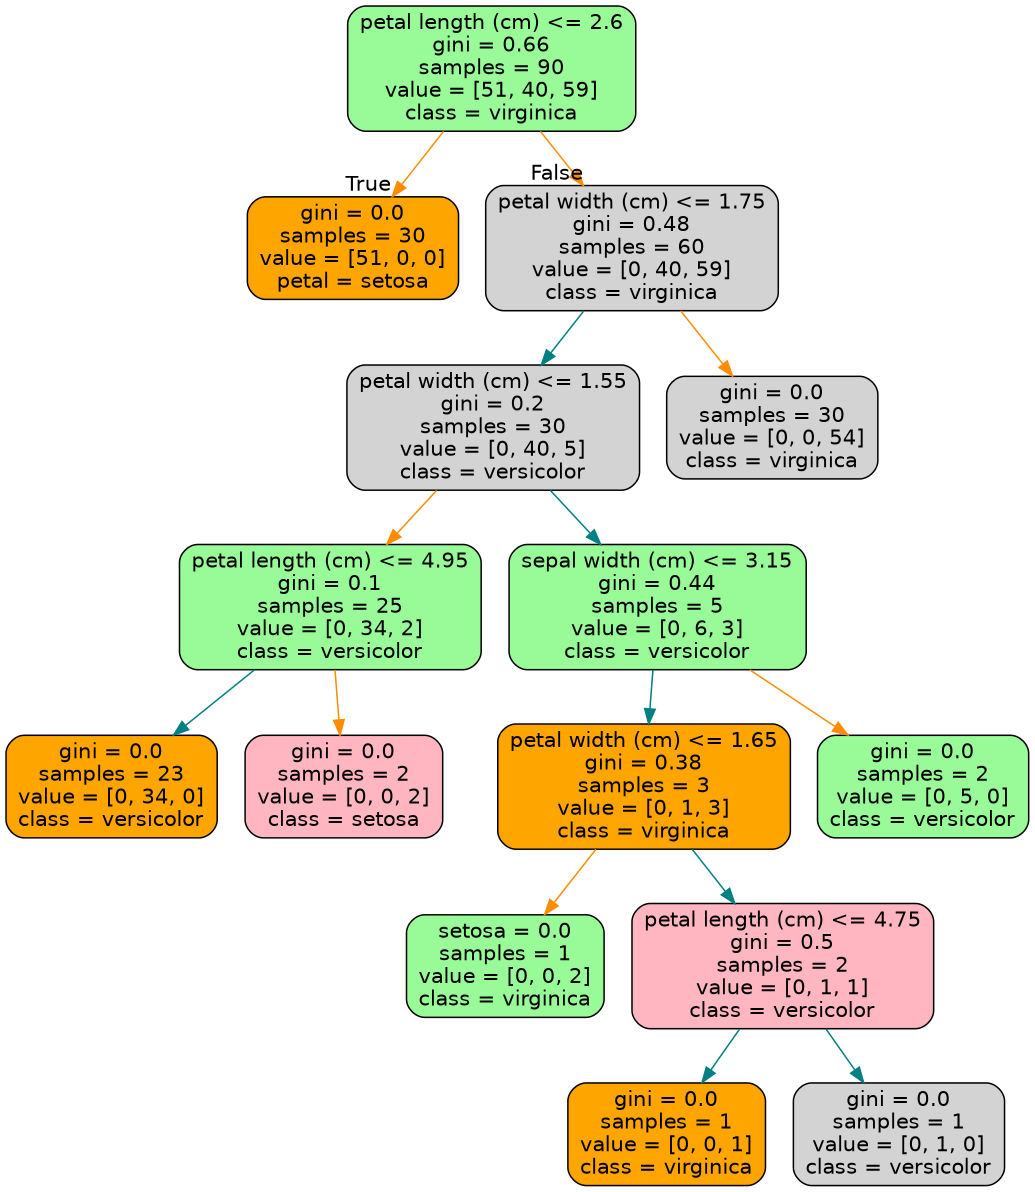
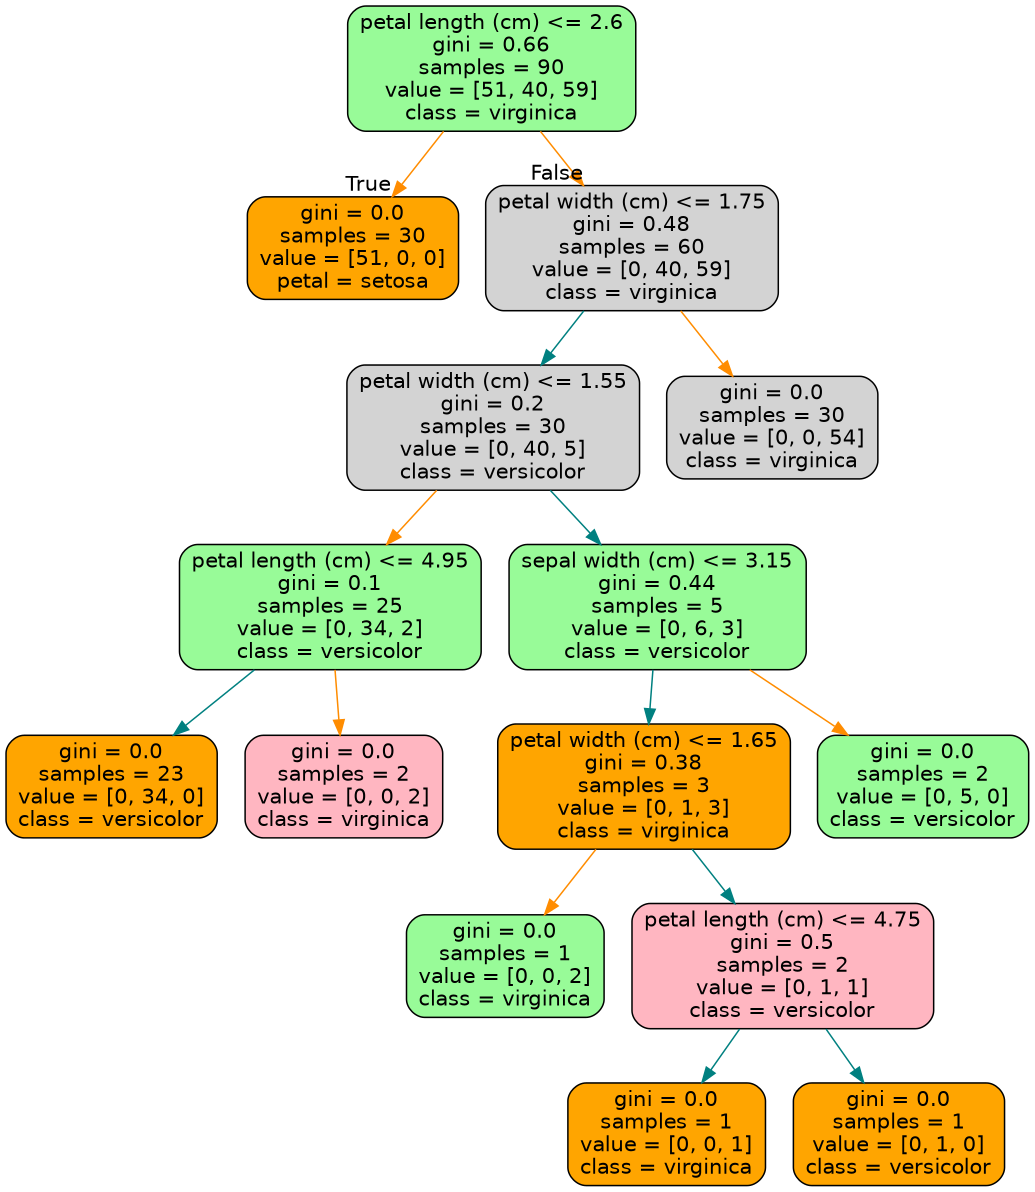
(344, 787) -> (344, 787)
(505, 966) -> (505, 966)
(899, 1134) -> (899, 1134)
